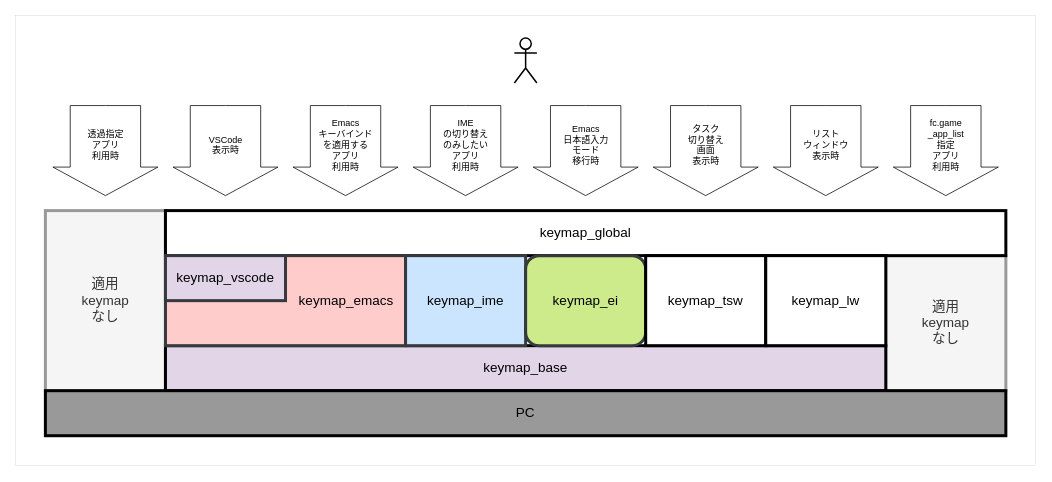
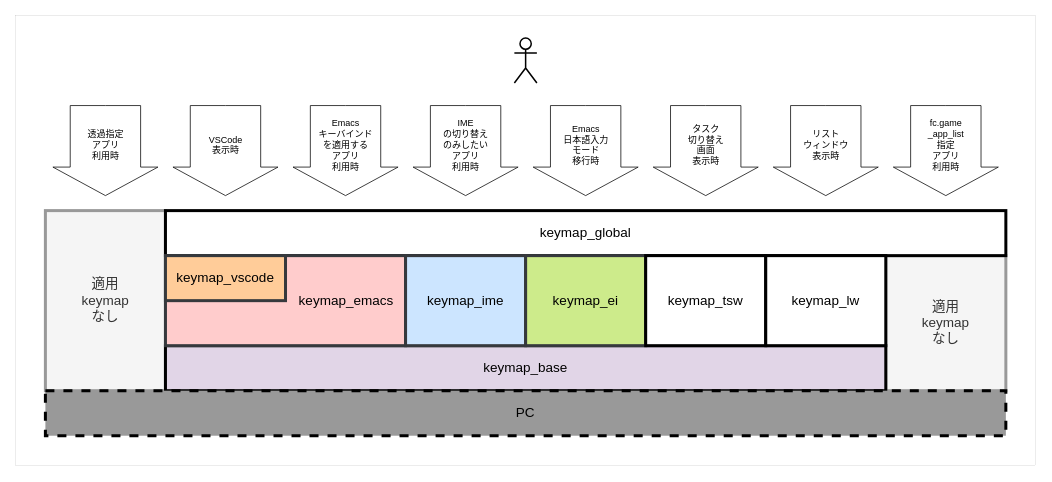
(225, 278) -> (225, 278)
(585, 300) -> (585, 300)
(525, 413) -> (525, 413)
